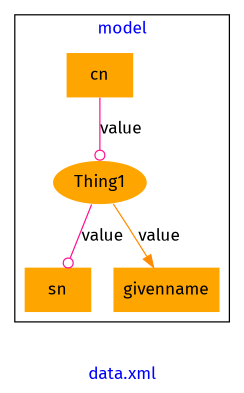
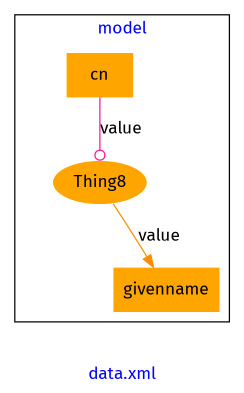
(100, 183) -> (100, 183)
(58, 290) -> none
